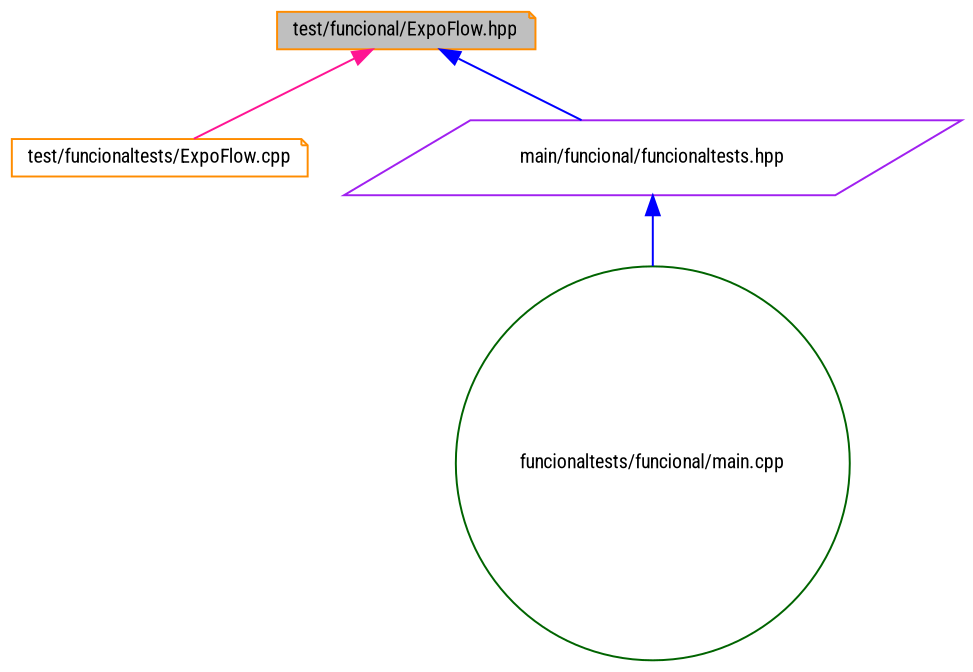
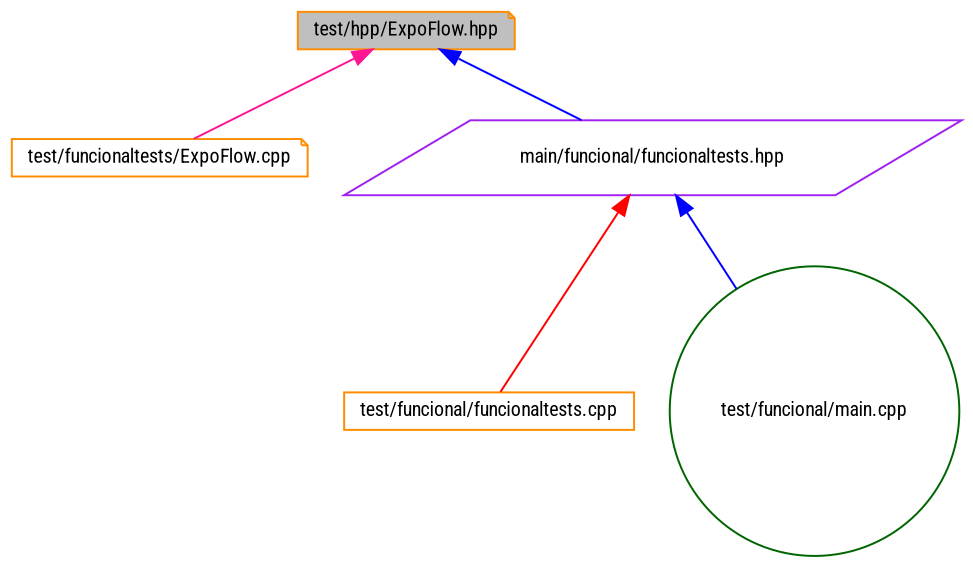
(406, 31) -> (406, 31)
none -> (489, 411)
(653, 463) -> (815, 411)
